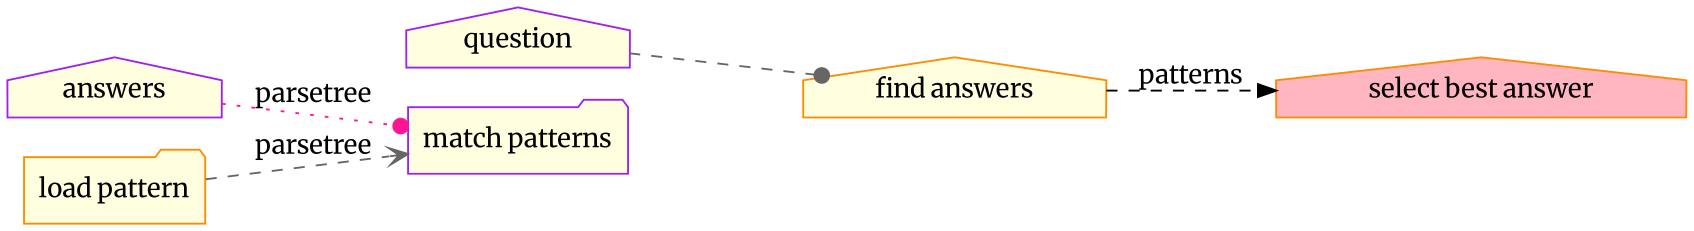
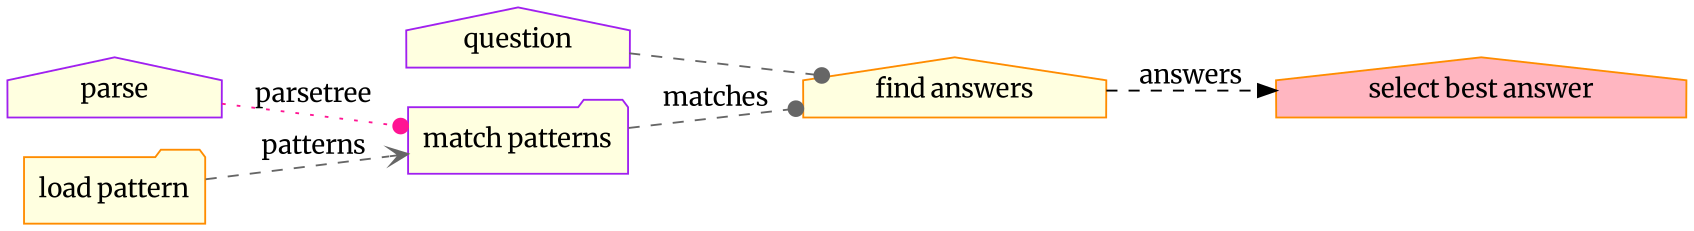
(1191, 77) -> (1191, 77)
(115, 91) -> (115, 91)
none -> (708, 119)
(314, 147) -> (314, 147)
